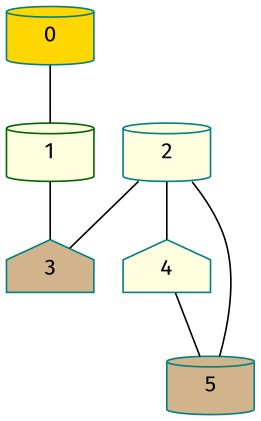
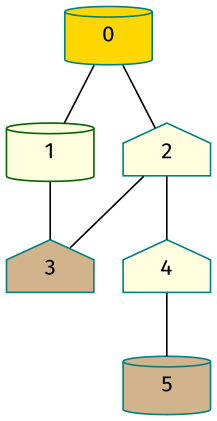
(167, 152) -> (167, 152)
(230, 265) -> (139, 97)
